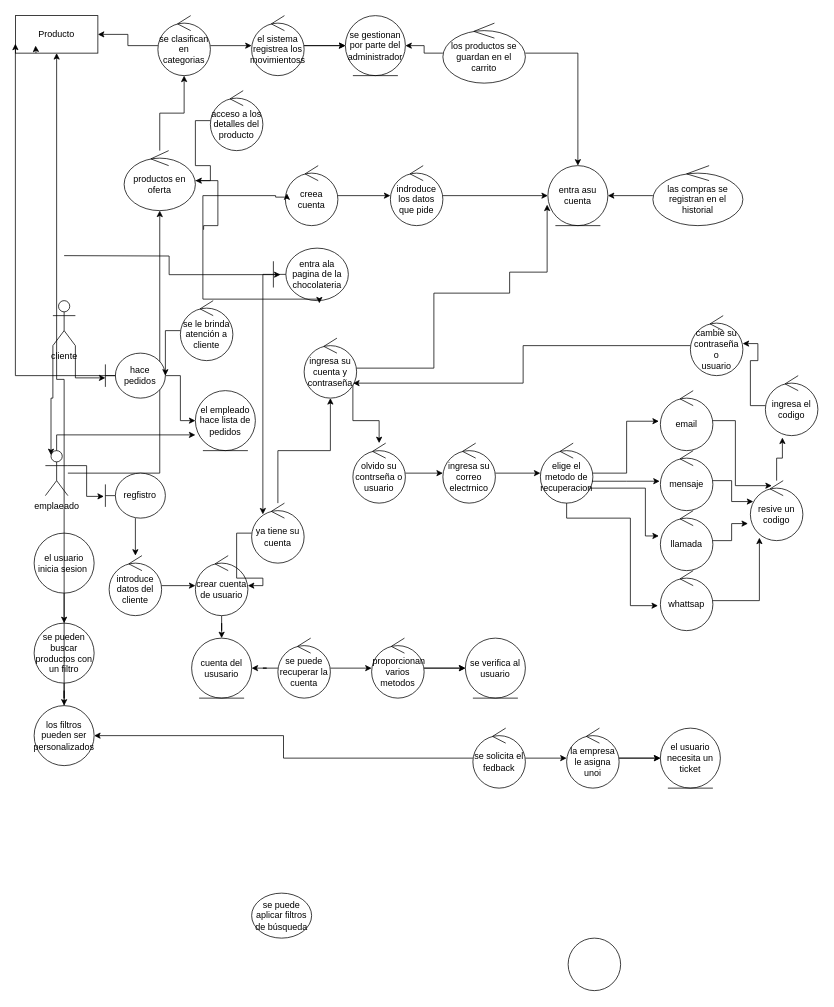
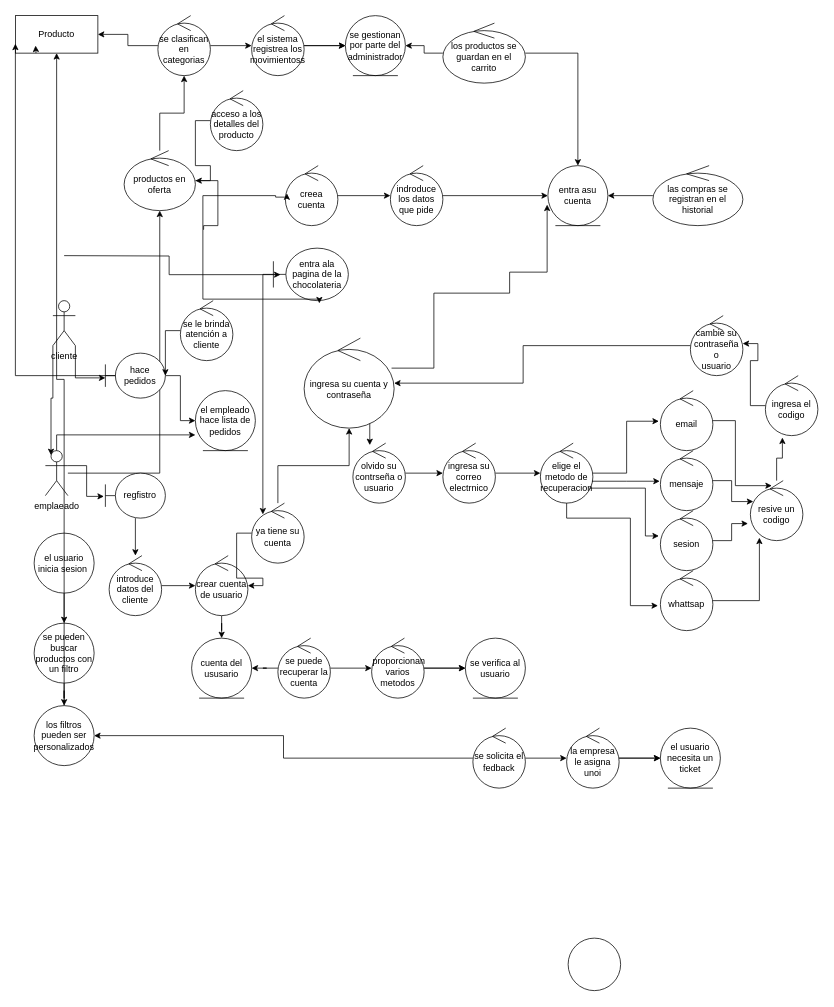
(330, 368) -> (349, 383)
(687, 544) -> (687, 544)
(282, 915) -> none
